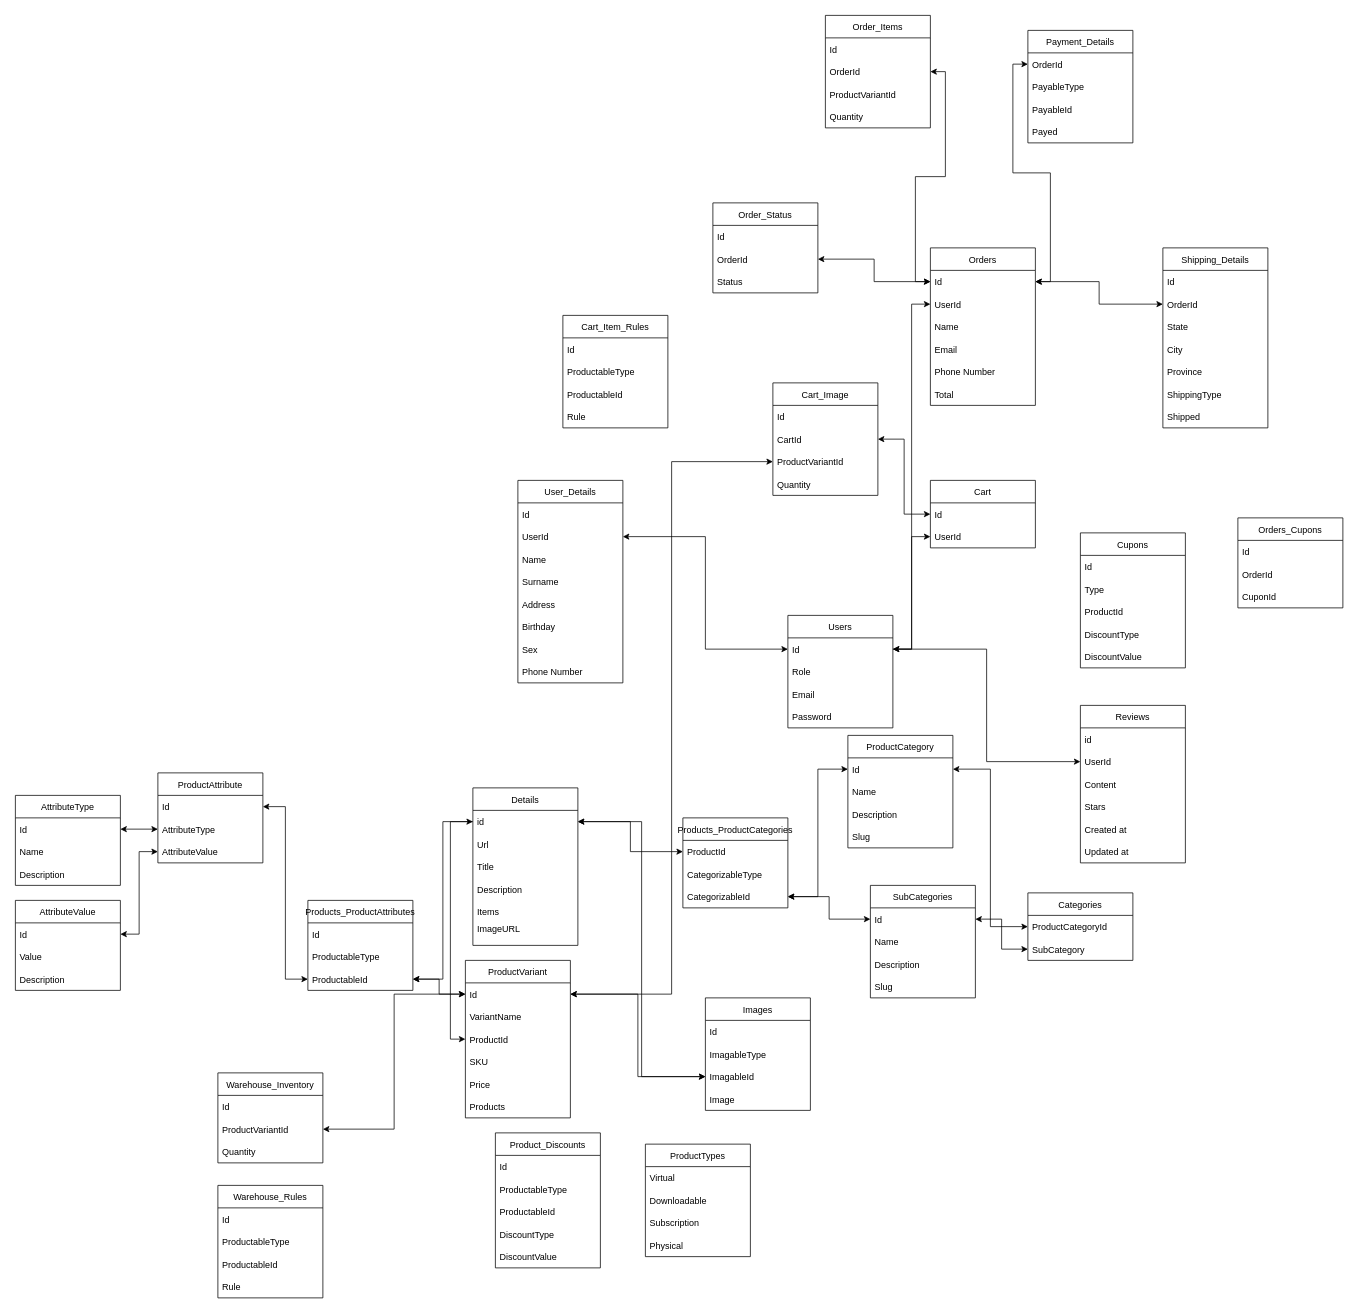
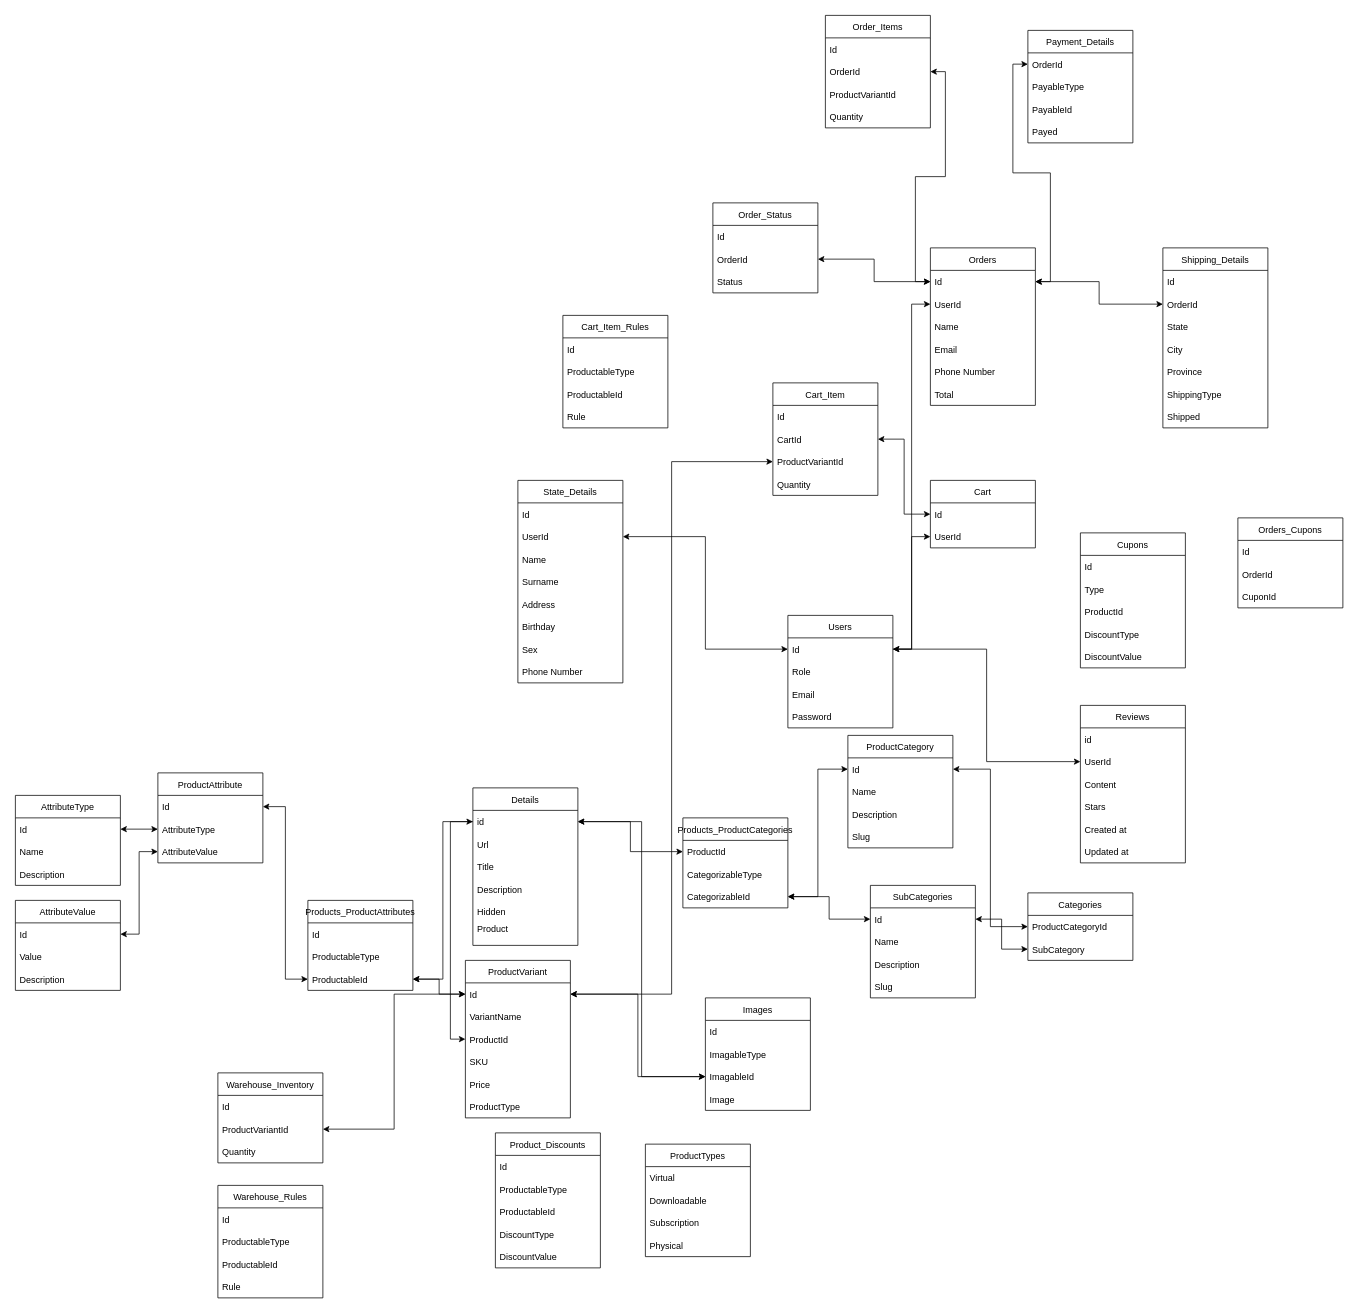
(825, 395) -> (825, 395)
(570, 492) -> (570, 492)
(490, 912) -> (491, 912)
(497, 929) -> (495, 929)
(490, 1107) -> (497, 1107)
